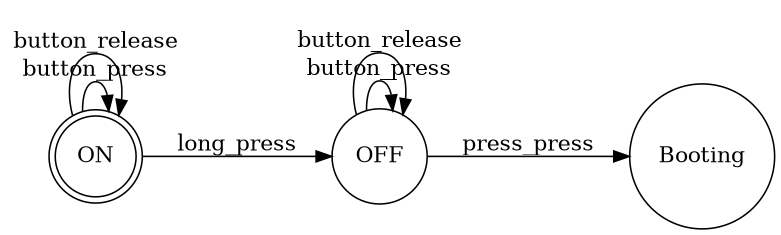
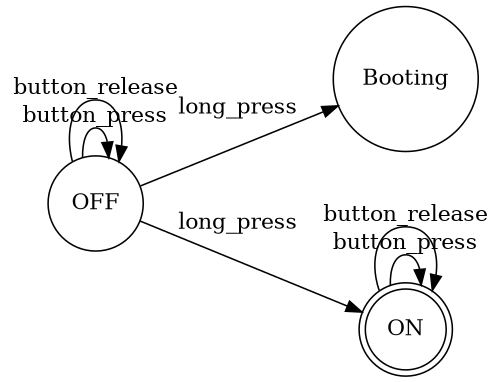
(528, 145) -> (238, 108)
(229, 156) -> (244, 264)
